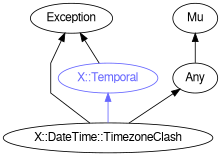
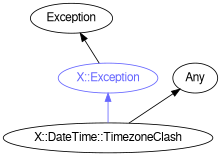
(195, 18) -> none
(108, 78) -> (108, 78)
(51, 90) -> none
